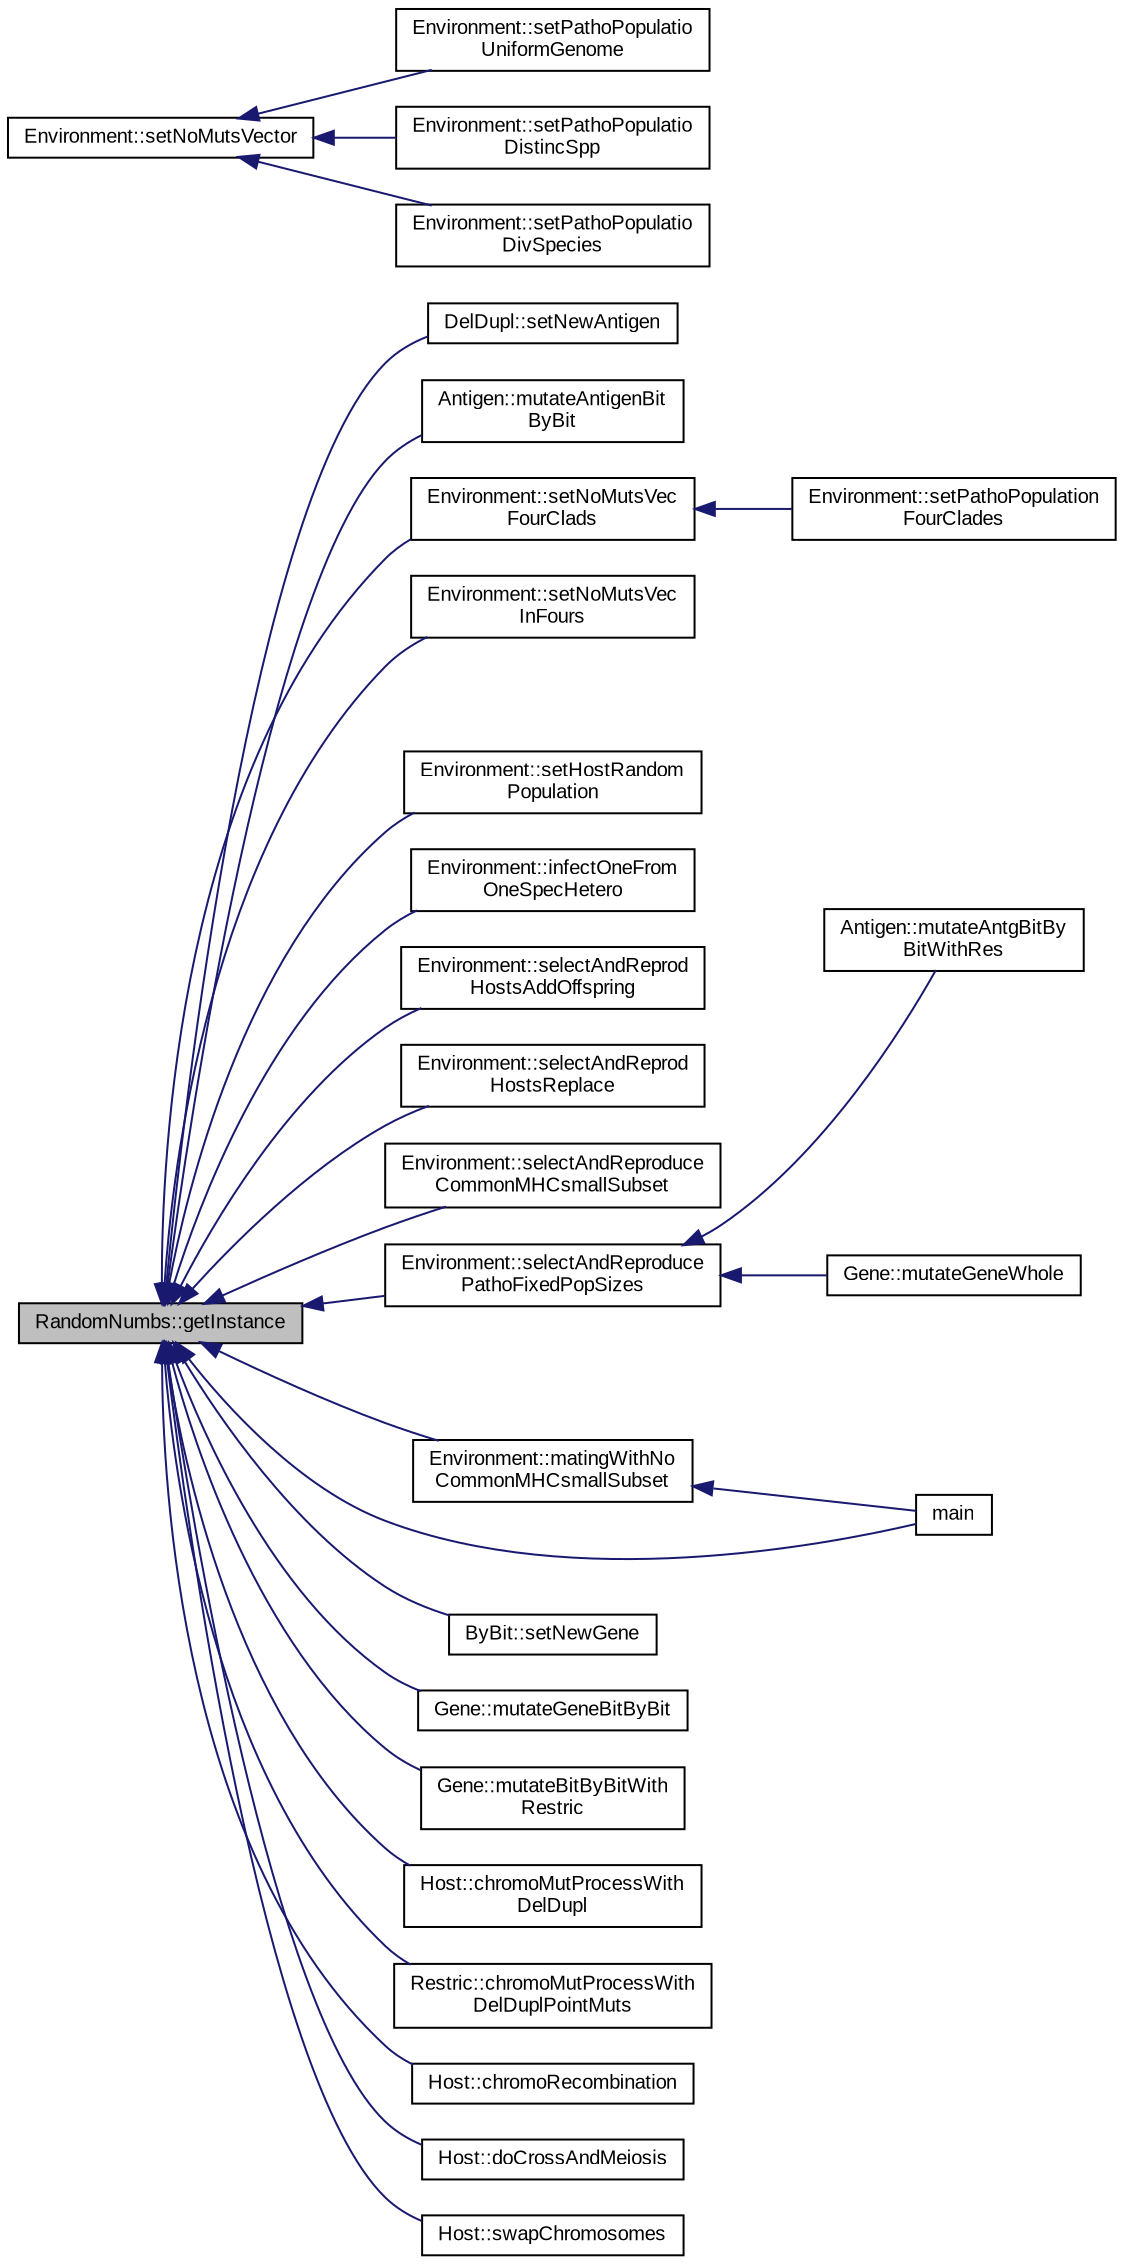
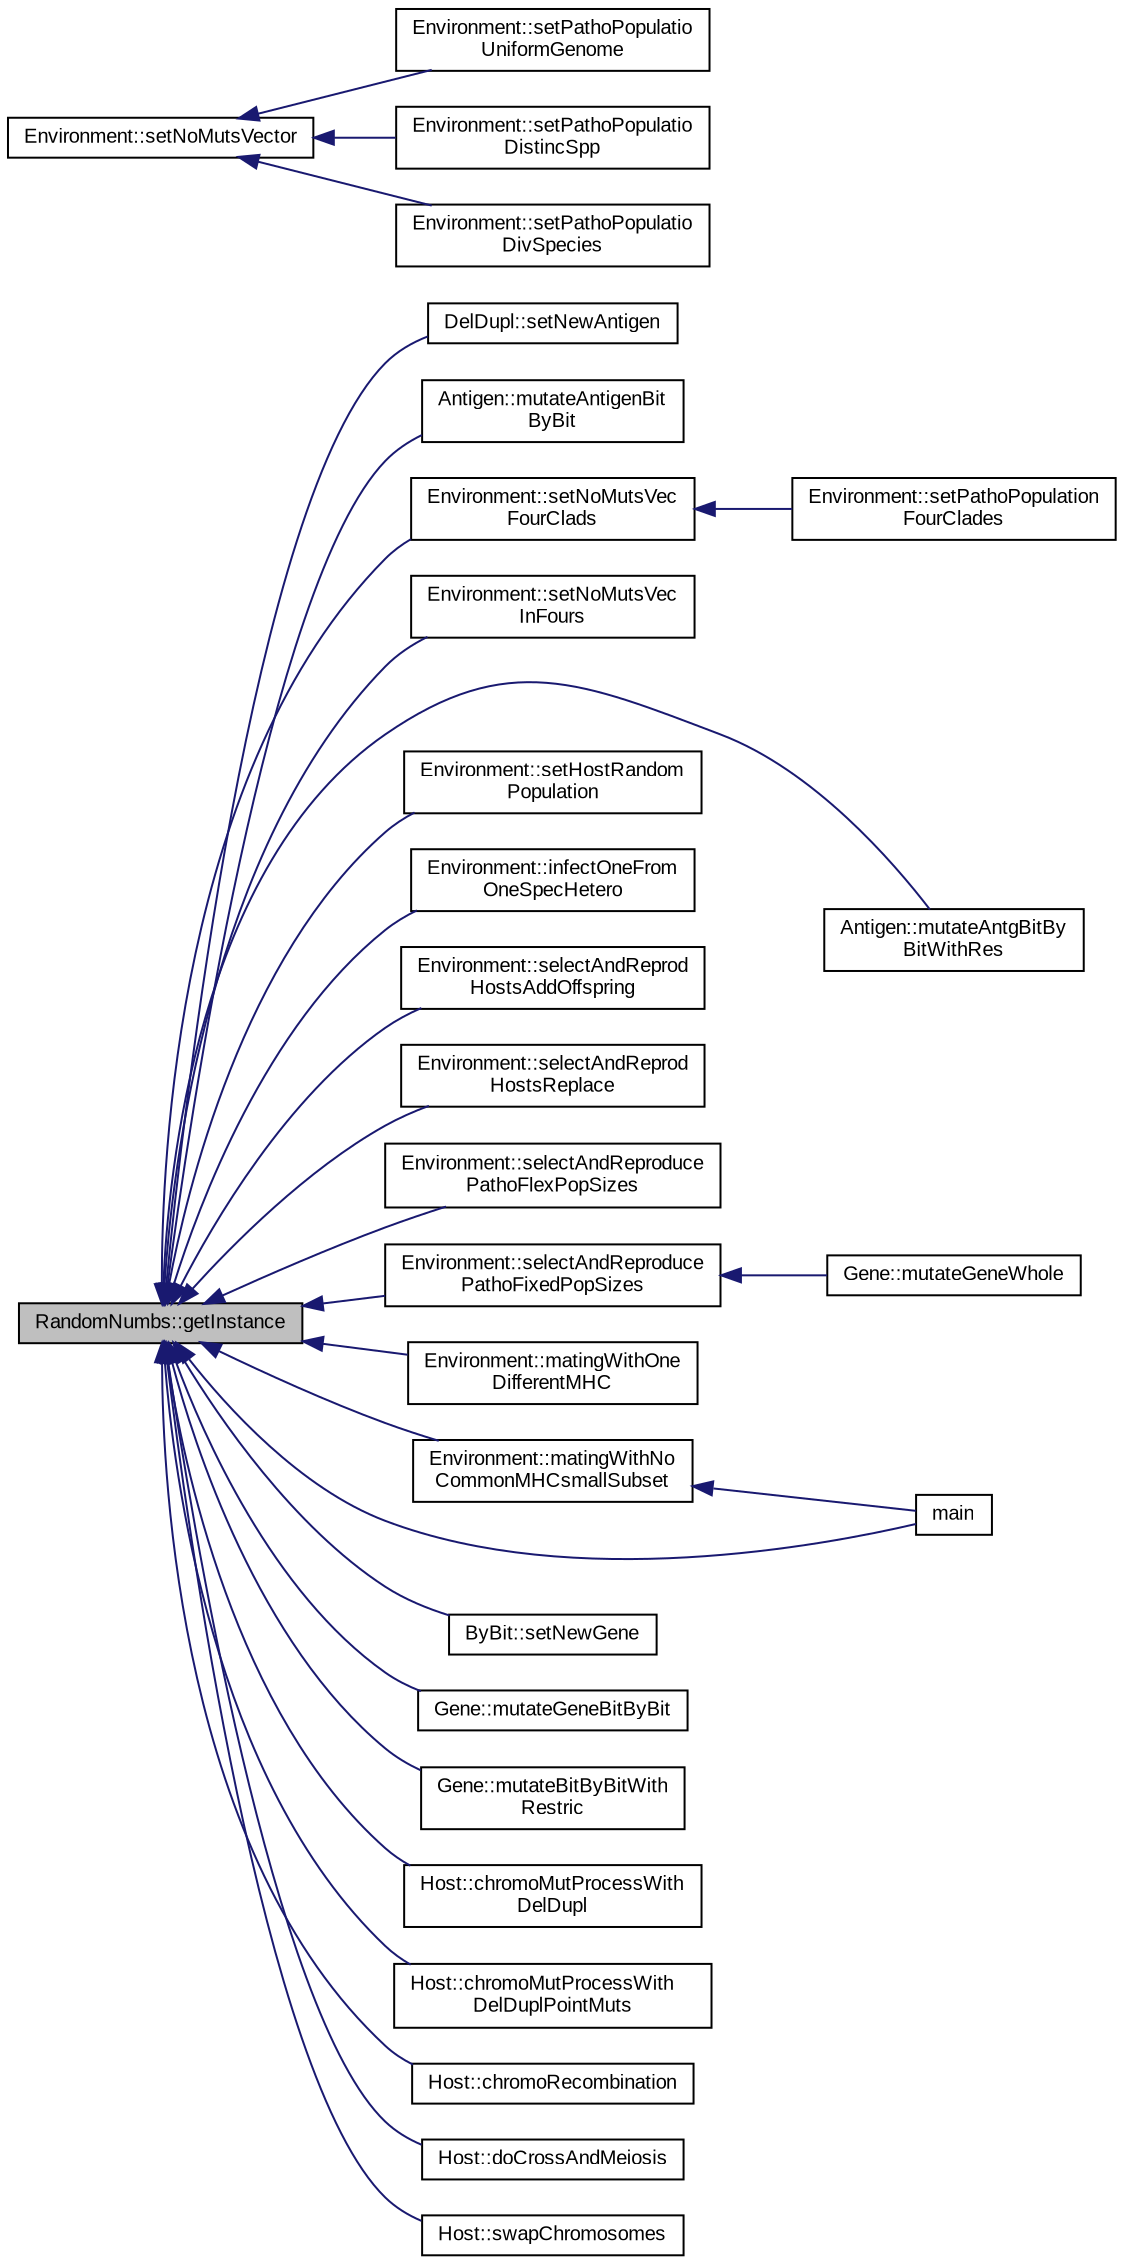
(835, 1118) -> (394, 729)
(553, 1176) -> (553, 1176)
none -> (553, 1373)
(553, 1996) -> (553, 1996)
